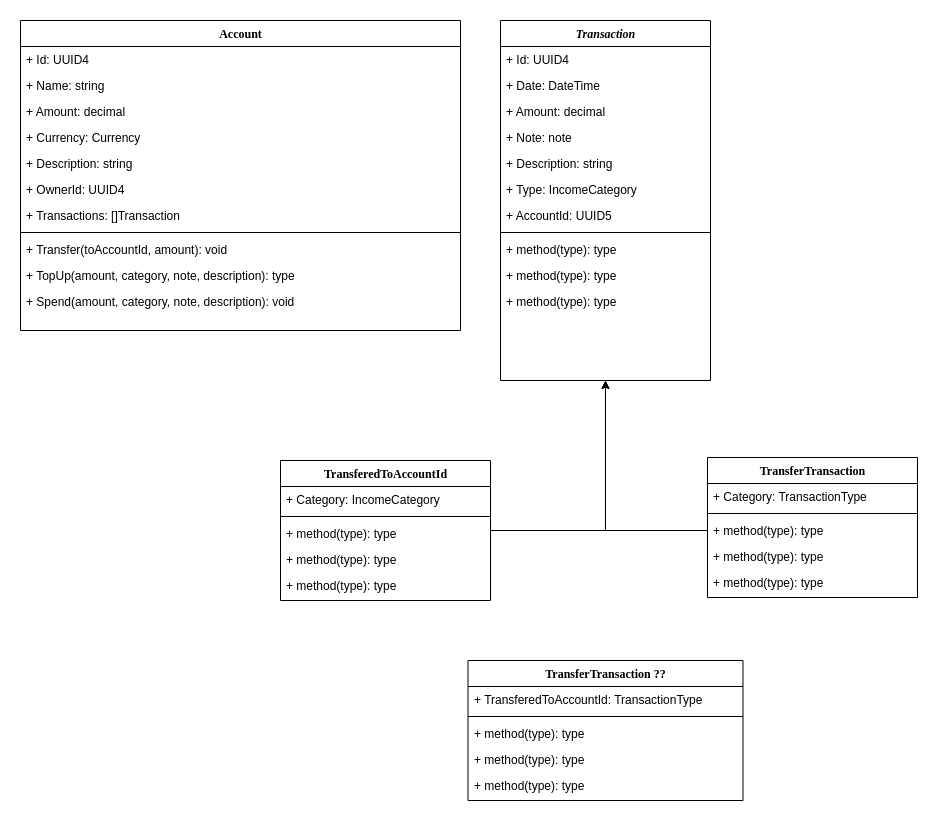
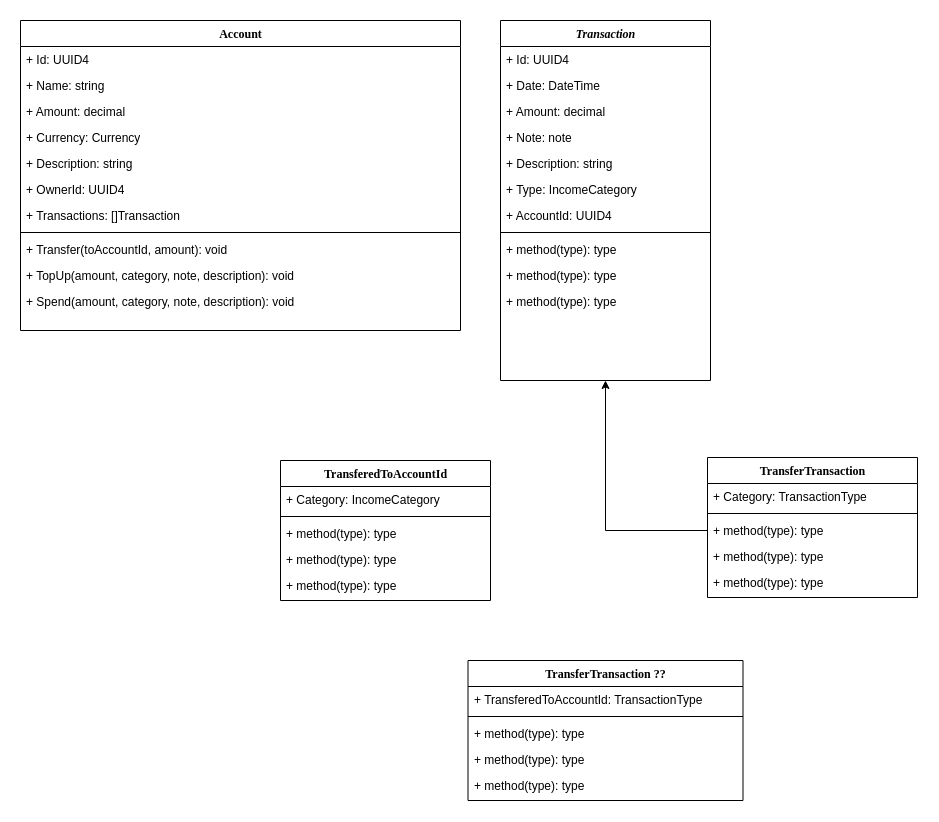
(562, 217) -> (562, 217)
(177, 277) -> (176, 277)
(547, 531) -> none
